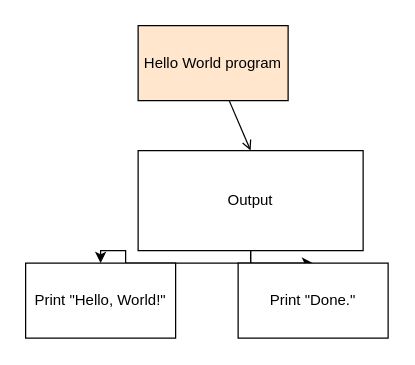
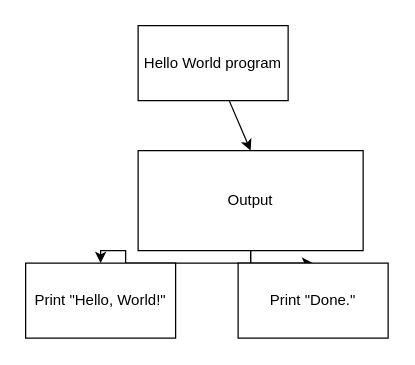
(213, 63) -> (213, 63)
(247, 142) -> (247, 141)
